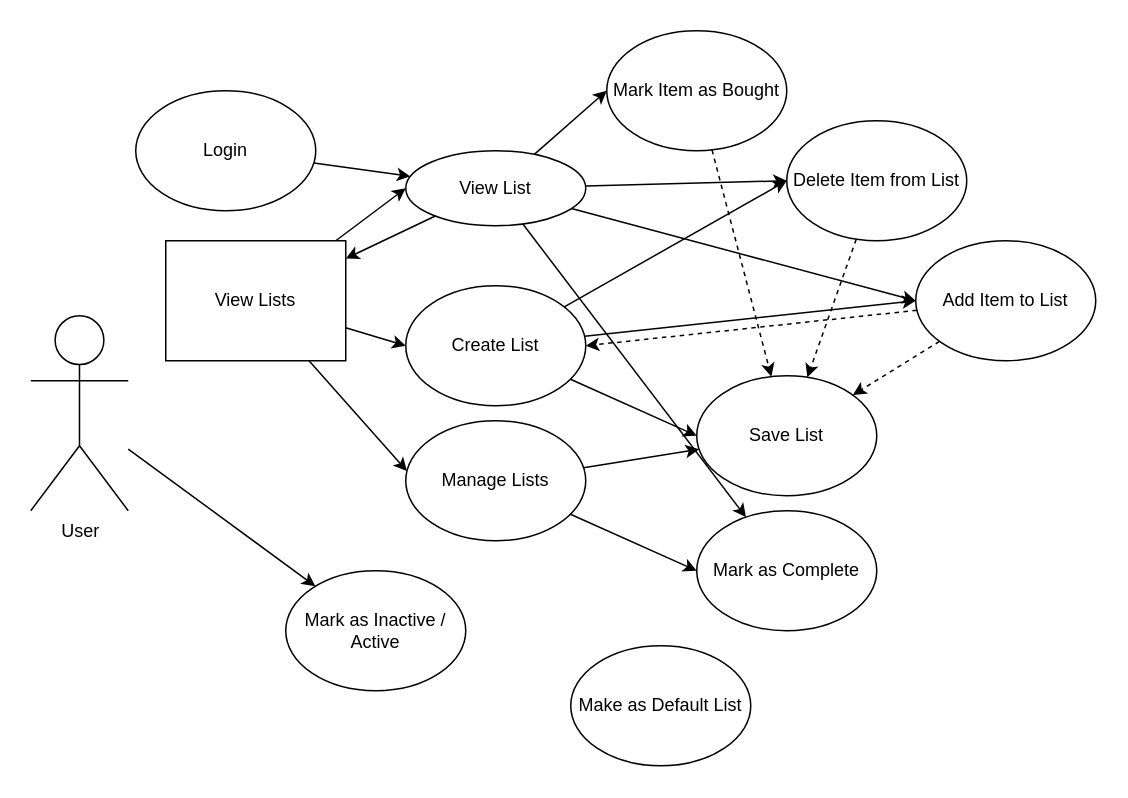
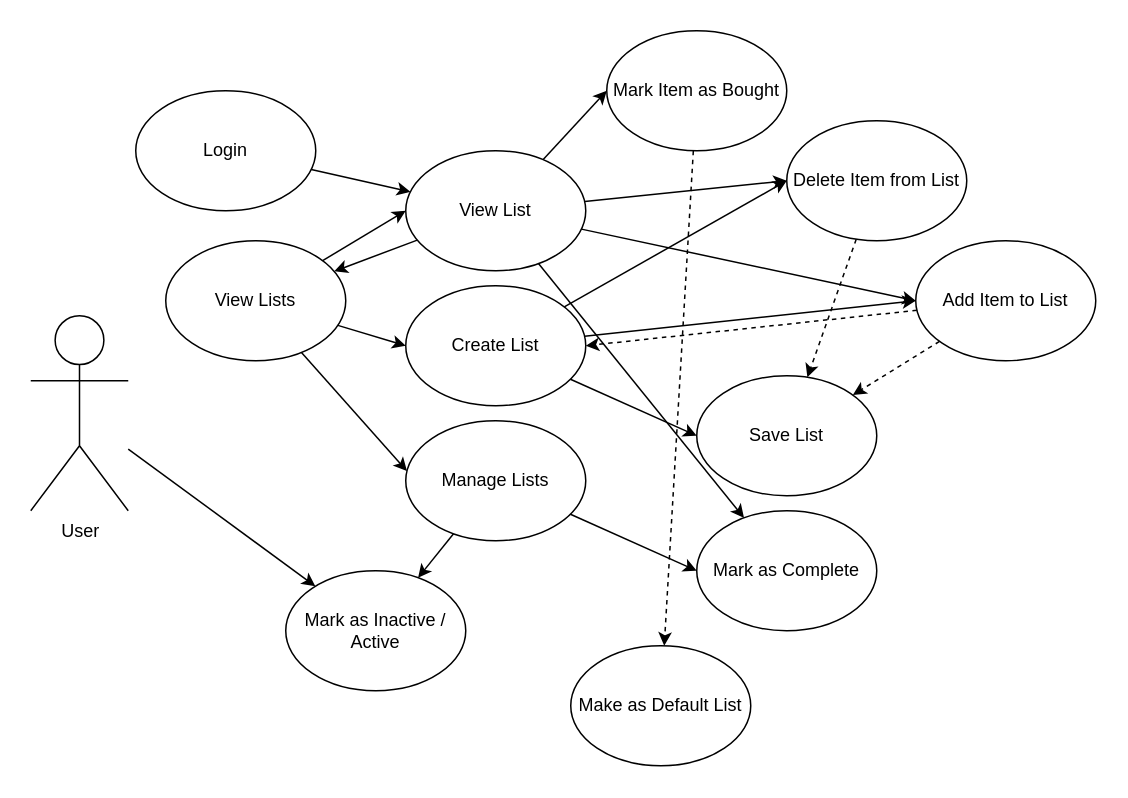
(496, 188) -> (496, 211)
(740, 259) -> (671, 533)
(256, 301) -> (256, 301)
(635, 460) -> (439, 552)
